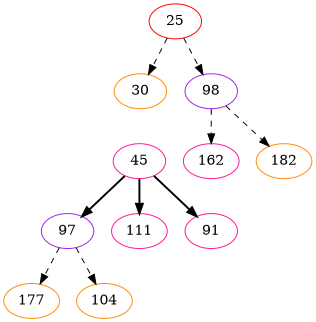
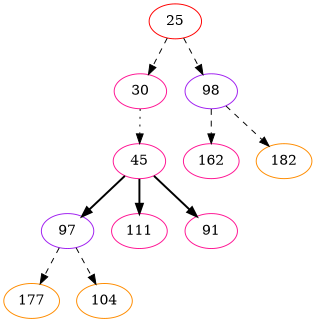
(140, 91) -> (140, 91)
none -> (140, 121)
